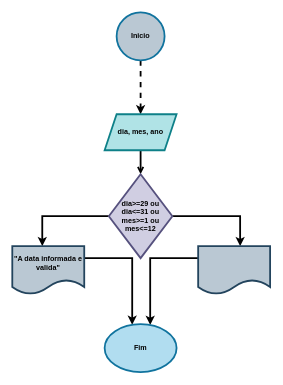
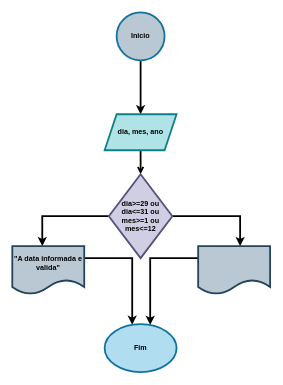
(141, 83) -> (141, 83)
